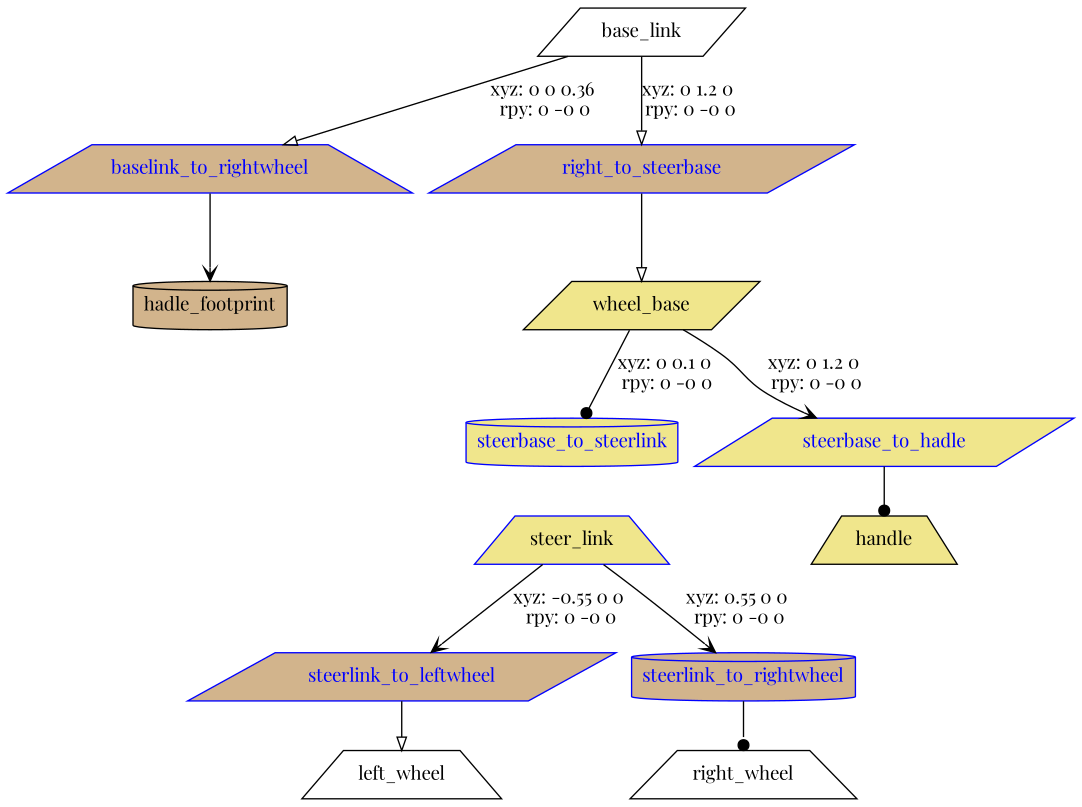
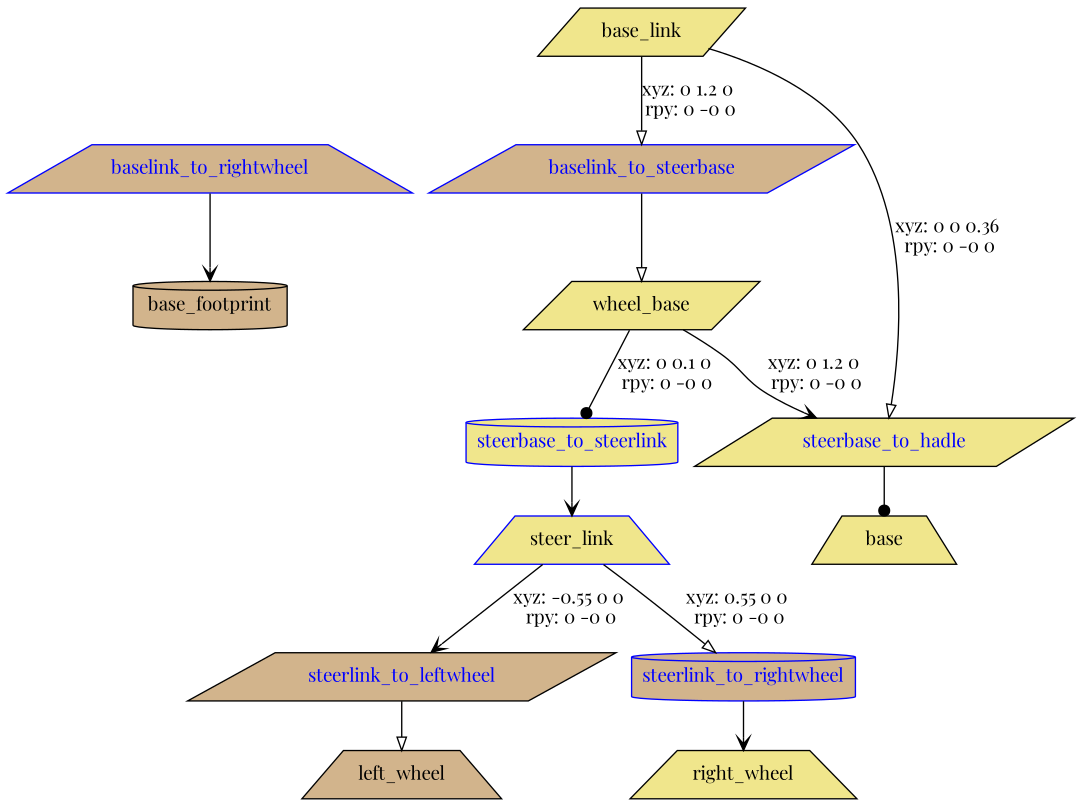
(642, 32) -> (642, 32)
(432, 99) -> (878, 183)
(642, 169) -> (642, 169)
(210, 306) -> (210, 306)
(884, 442) -> (884, 442)
none -> (572, 485)
(884, 540) -> (884, 540)
(655, 604) -> (655, 604)
(402, 677) -> (402, 677)
(744, 719) -> (744, 719)
(402, 775) -> (402, 775)
(744, 775) -> (744, 775)
